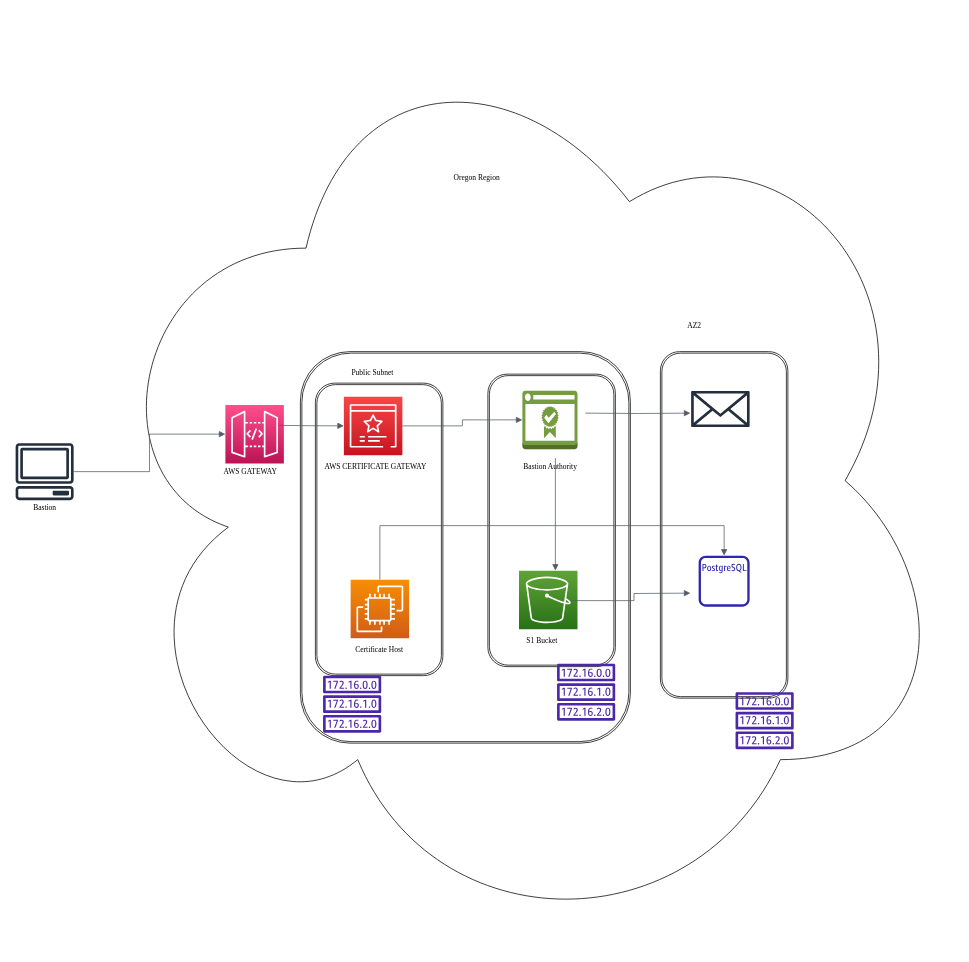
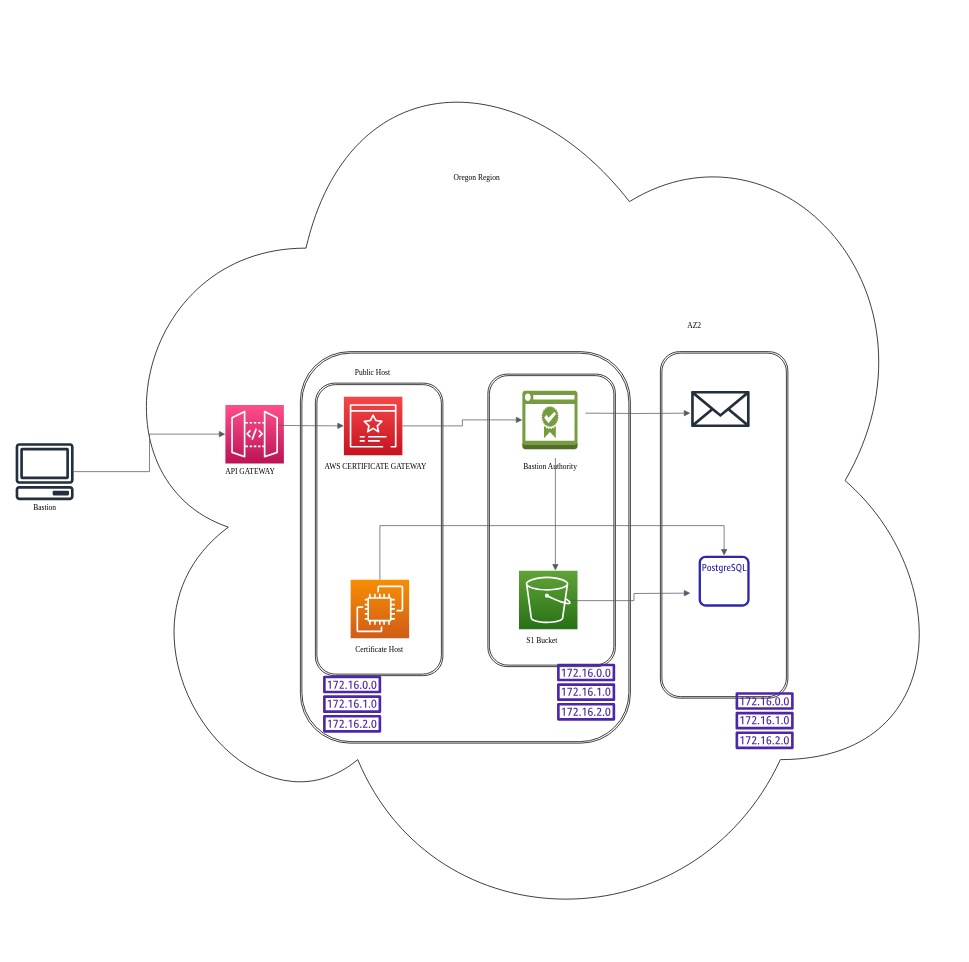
(373, 372) -> (373, 372)
(251, 471) -> (251, 471)
